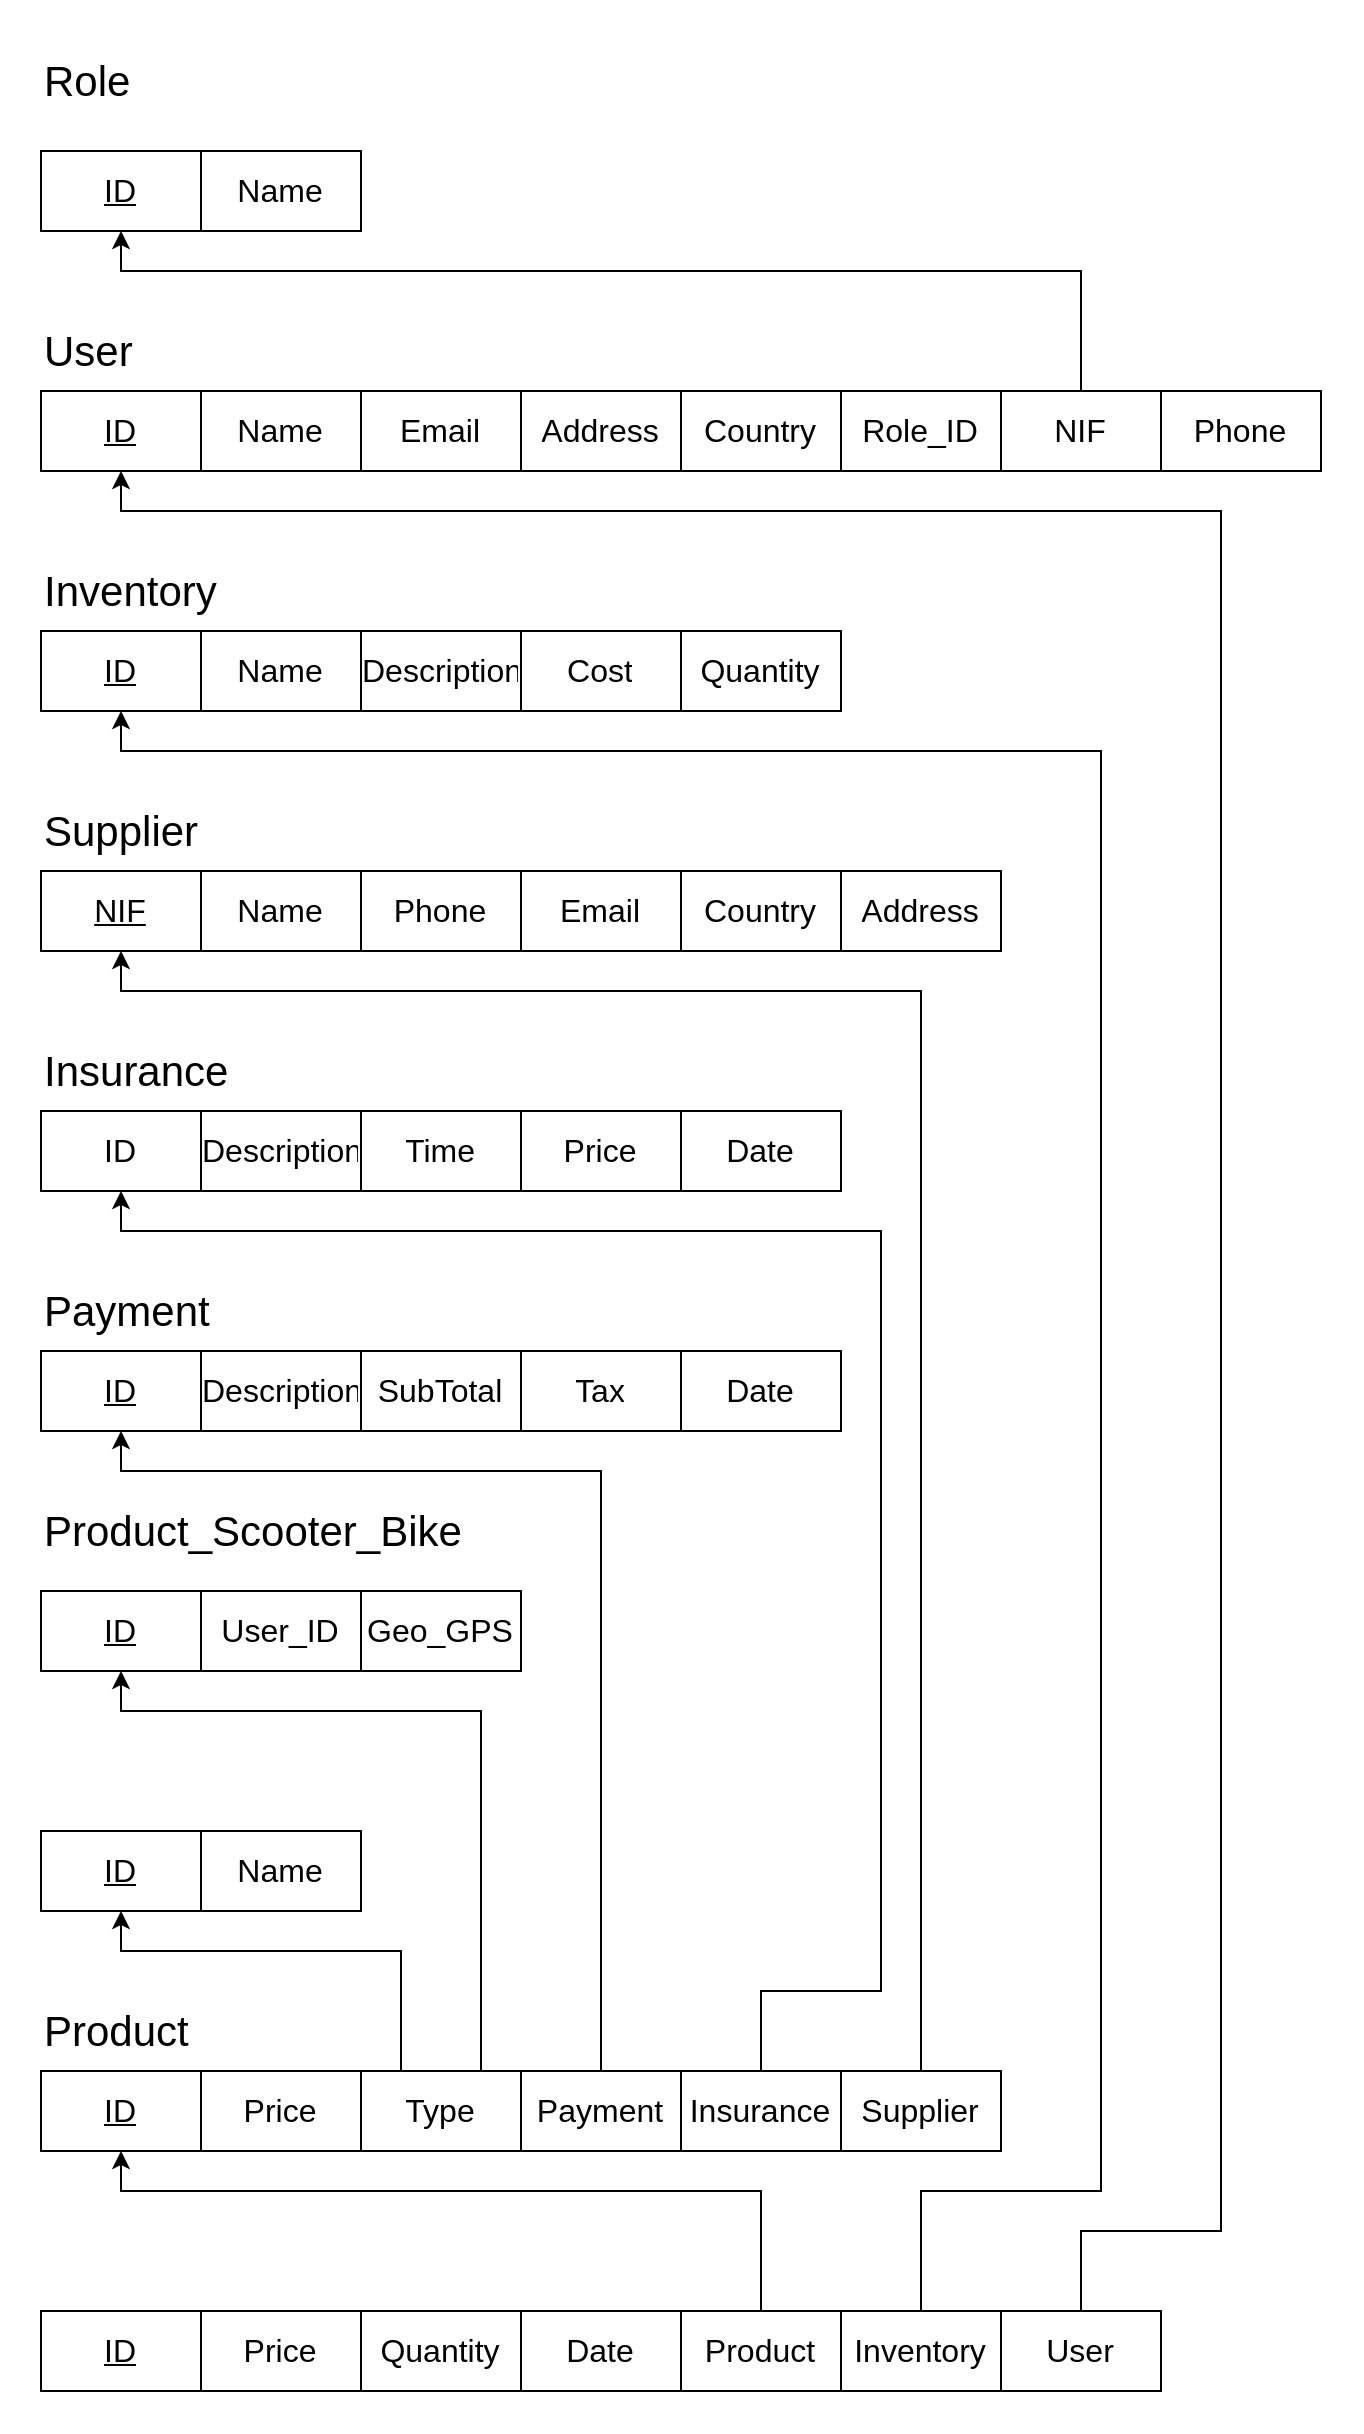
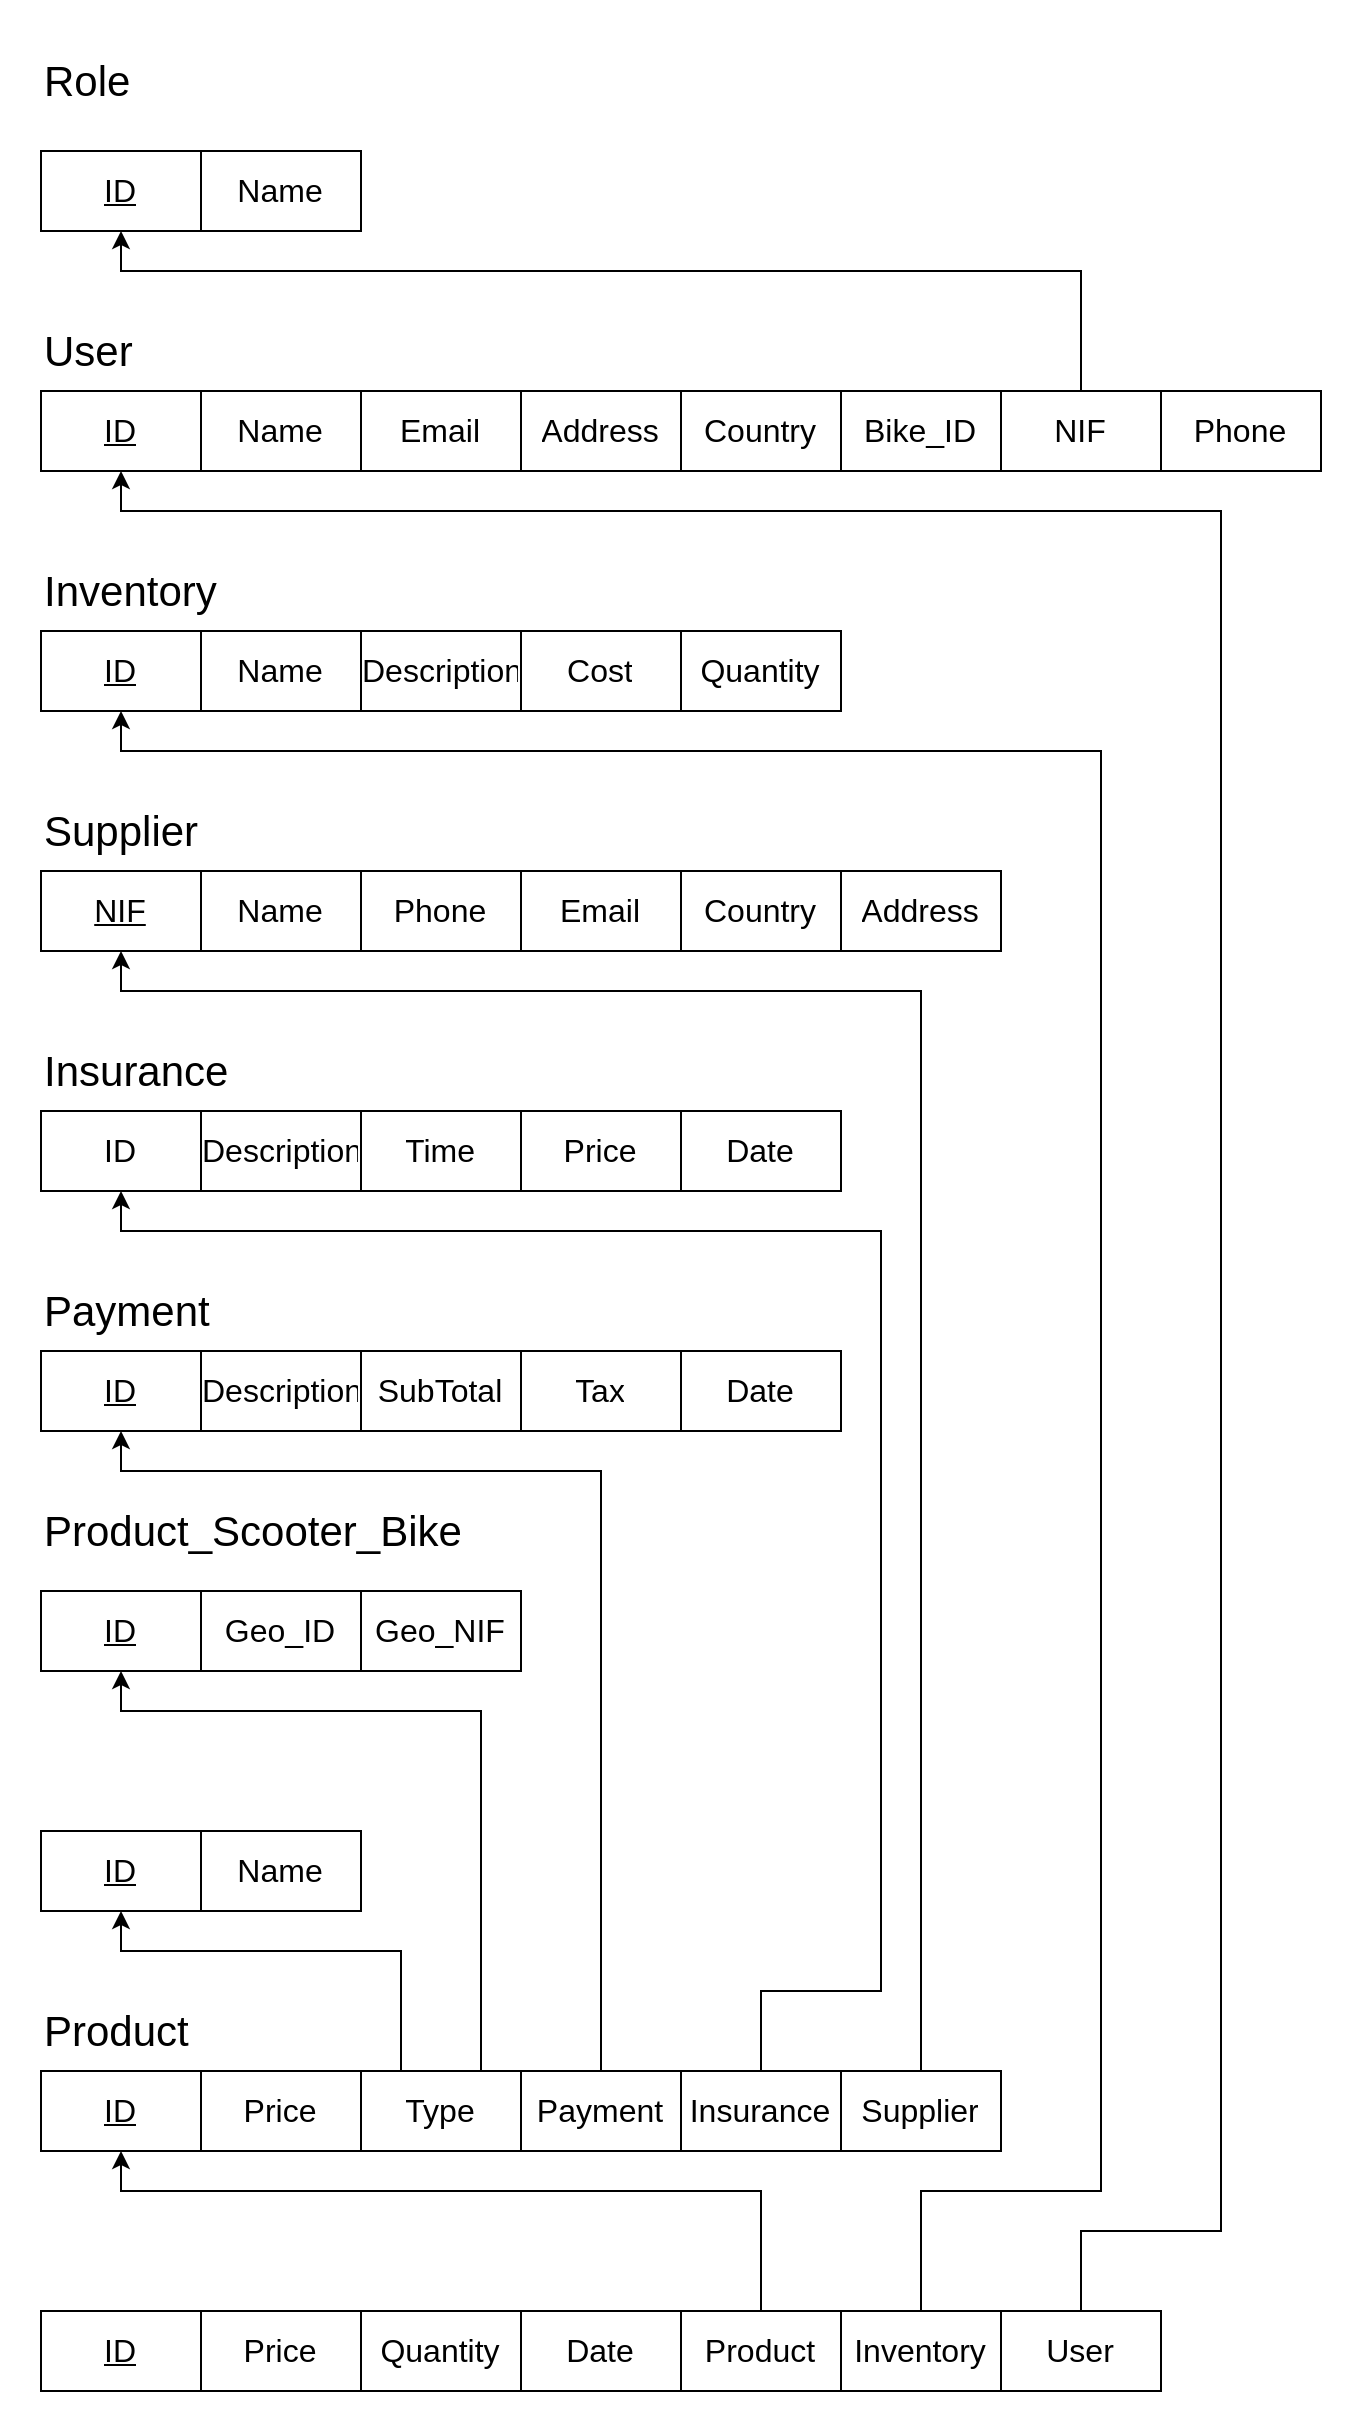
(921, 431) -> (921, 431)
(281, 1631) -> (281, 1631)
(441, 1631) -> (441, 1631)
